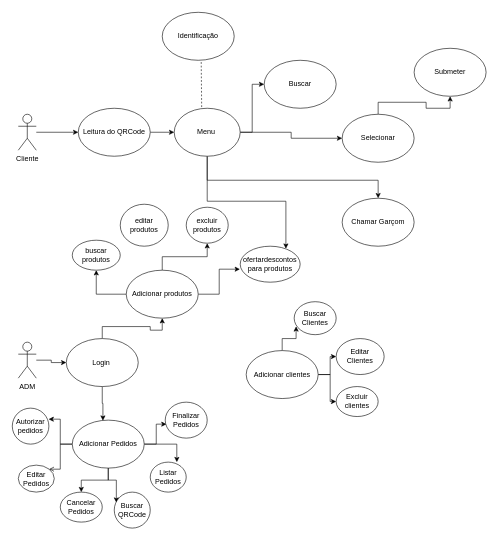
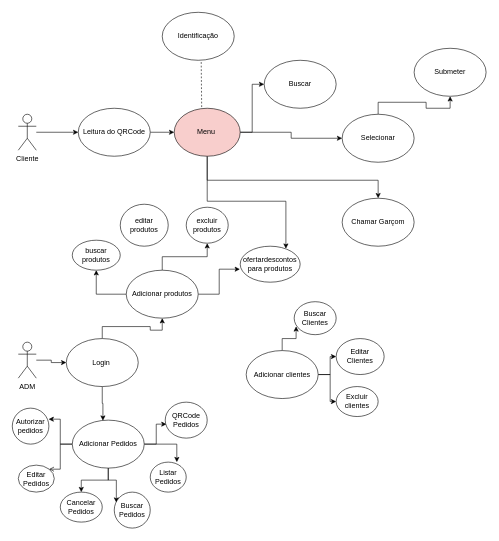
(207, 132) -> (207, 132)
(186, 420) -> (186, 420)
(132, 510) -> (132, 510)
